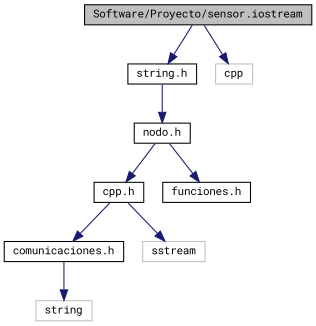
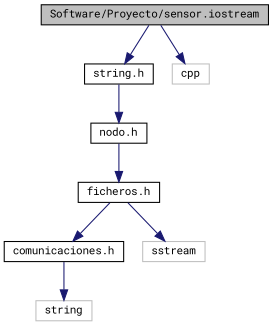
(119, 192) -> (119, 192)
(207, 192) -> none
